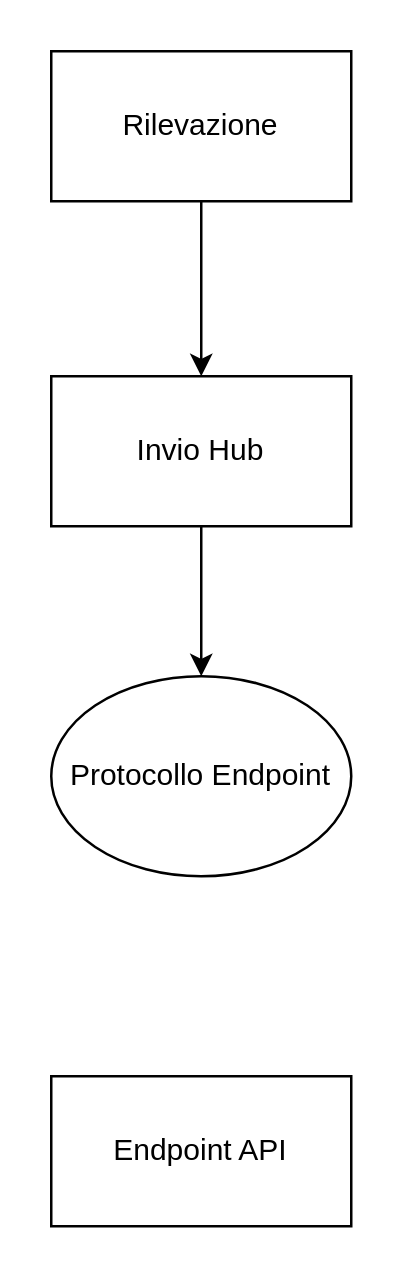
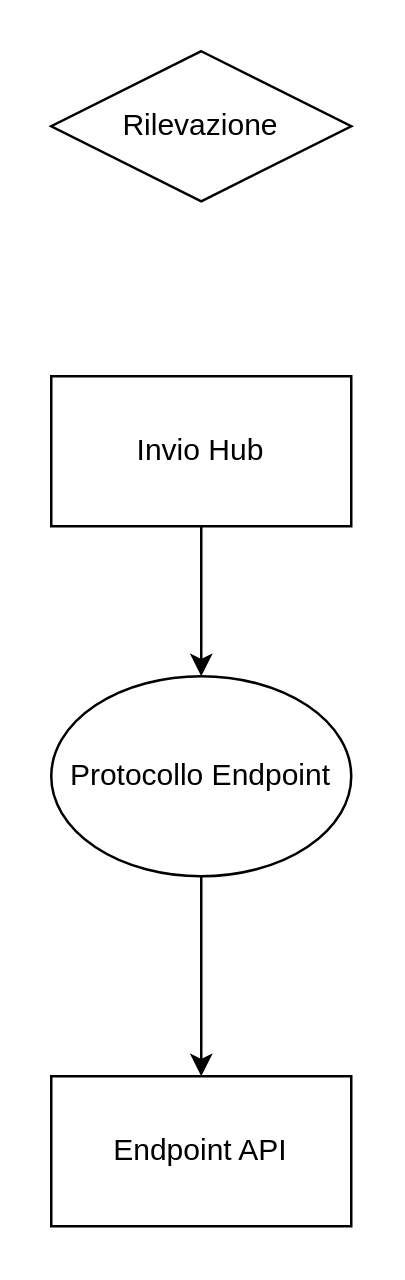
(201, 126) -> (201, 126)
(201, 280) -> none
none -> (201, 968)
